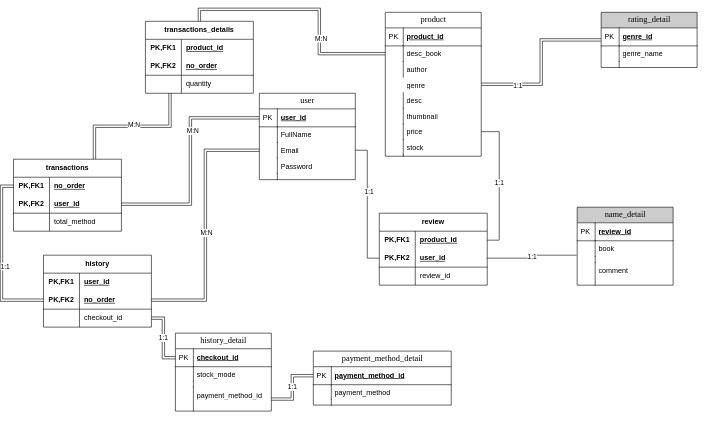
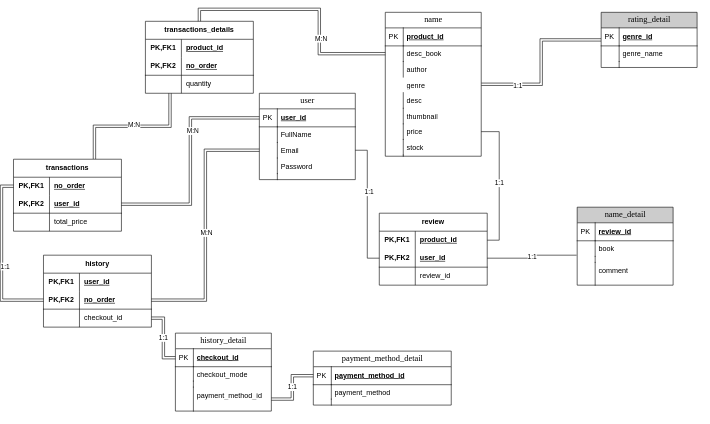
(434, 20) -> (434, 20)
(78, 222) -> (75, 222)
(217, 375) -> (223, 375)
